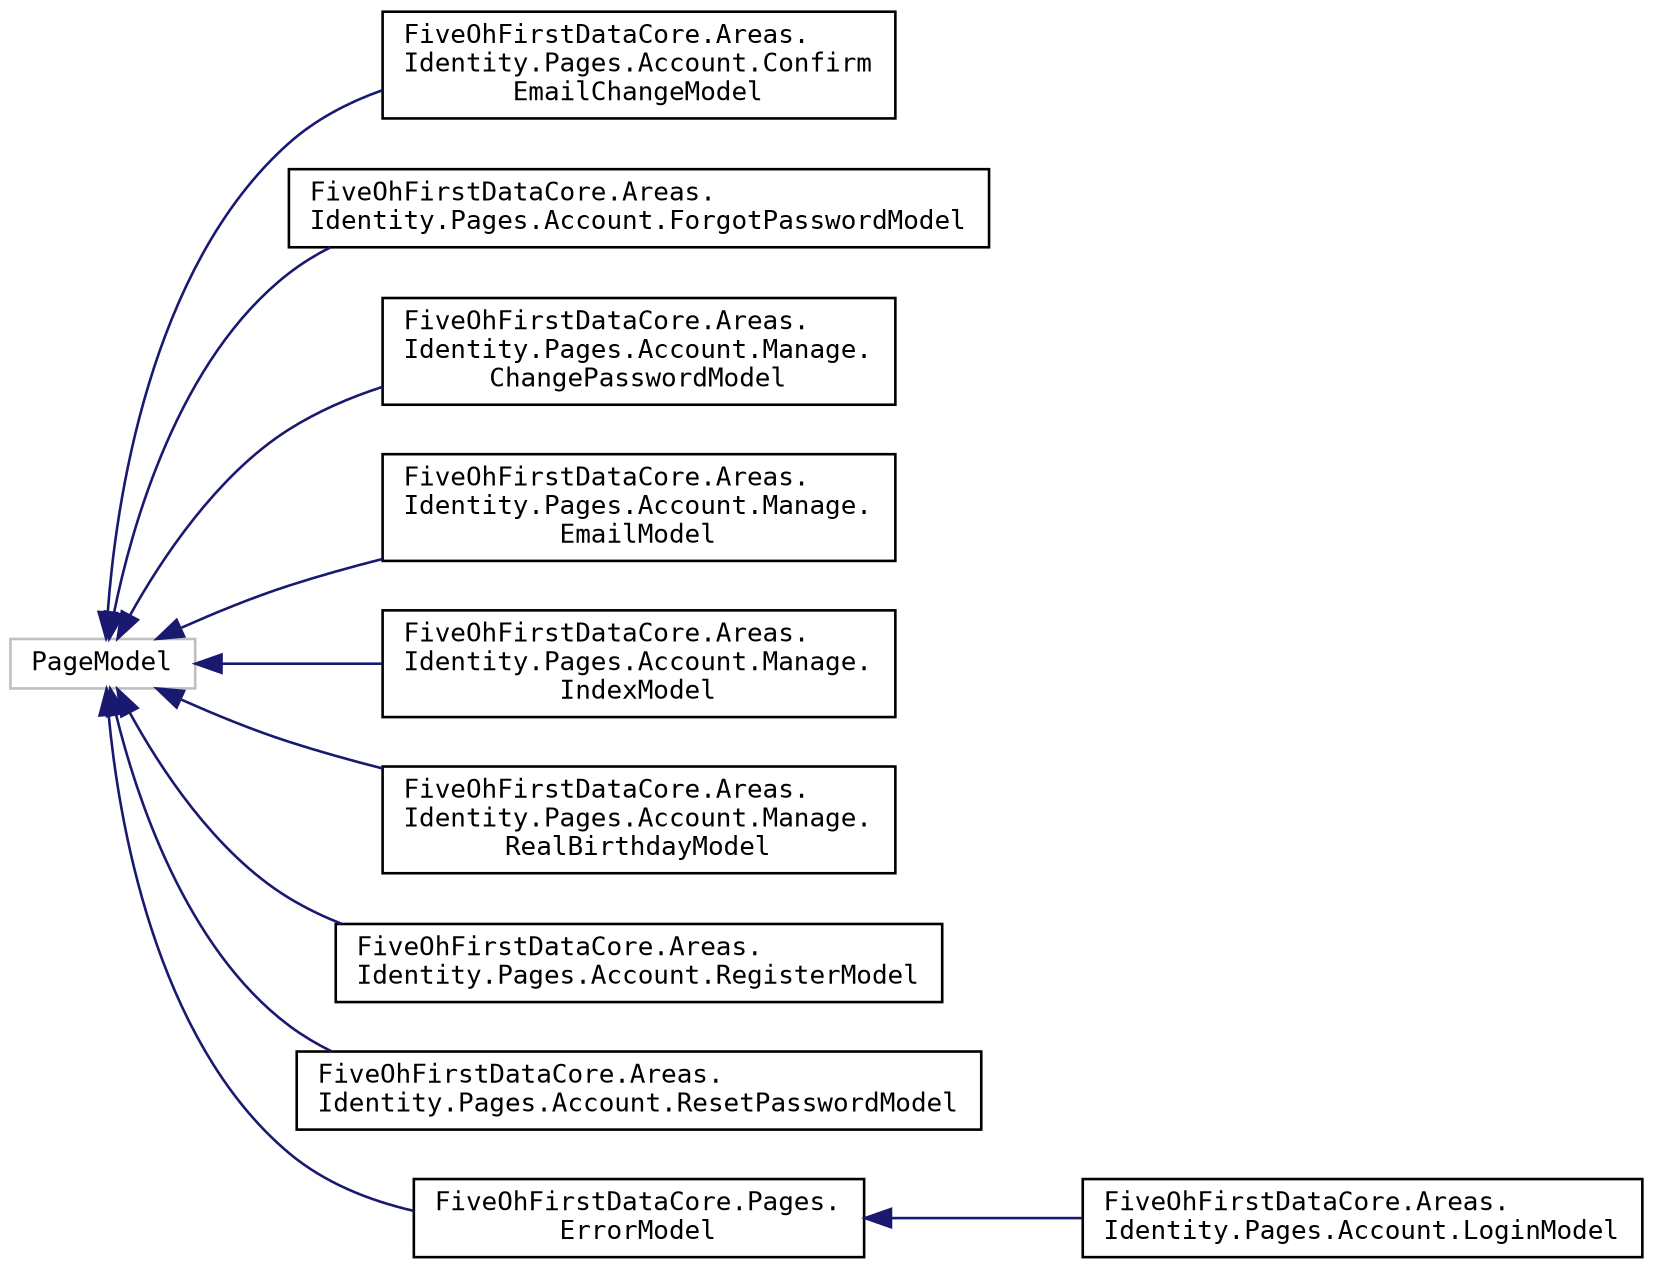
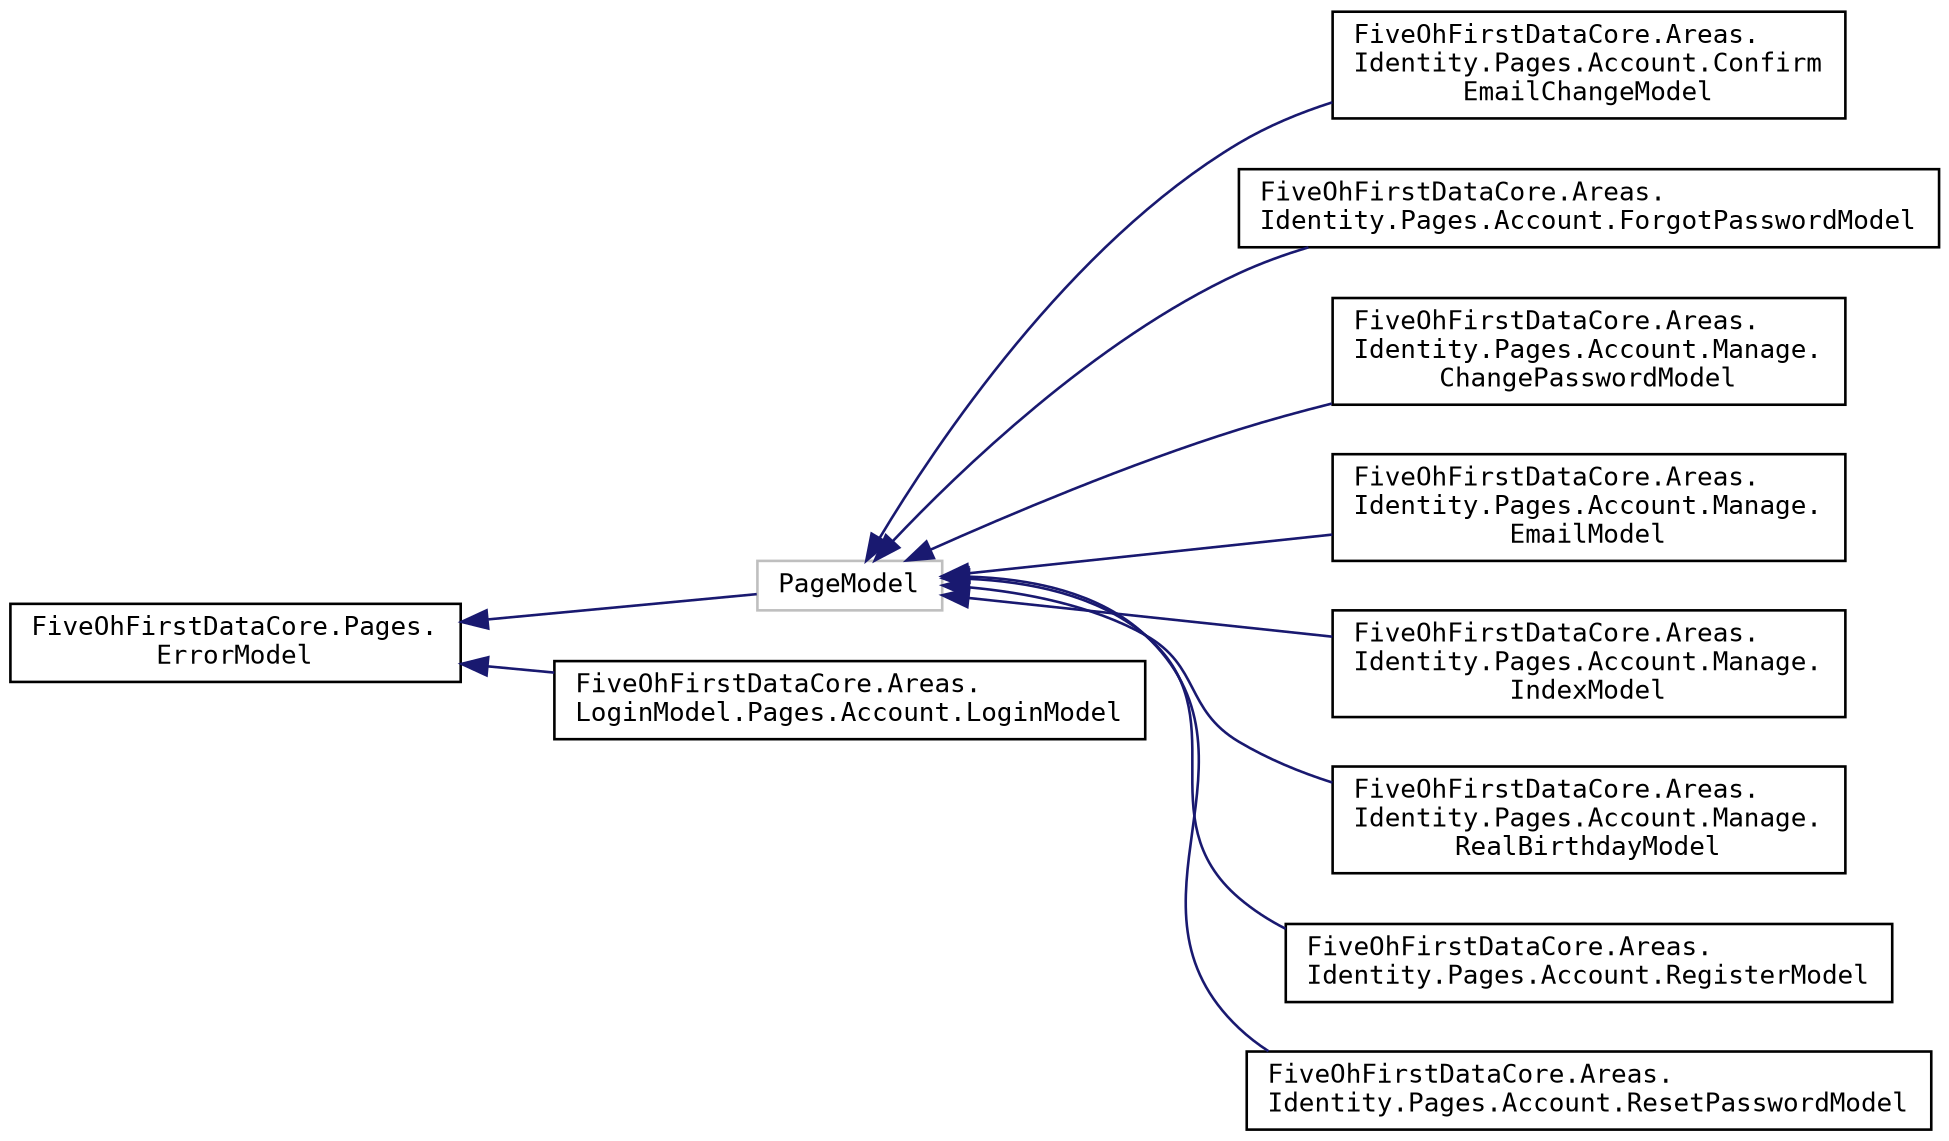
(187, 1015) -> (622, 607)
(1363, 1218) -> (850, 700)
